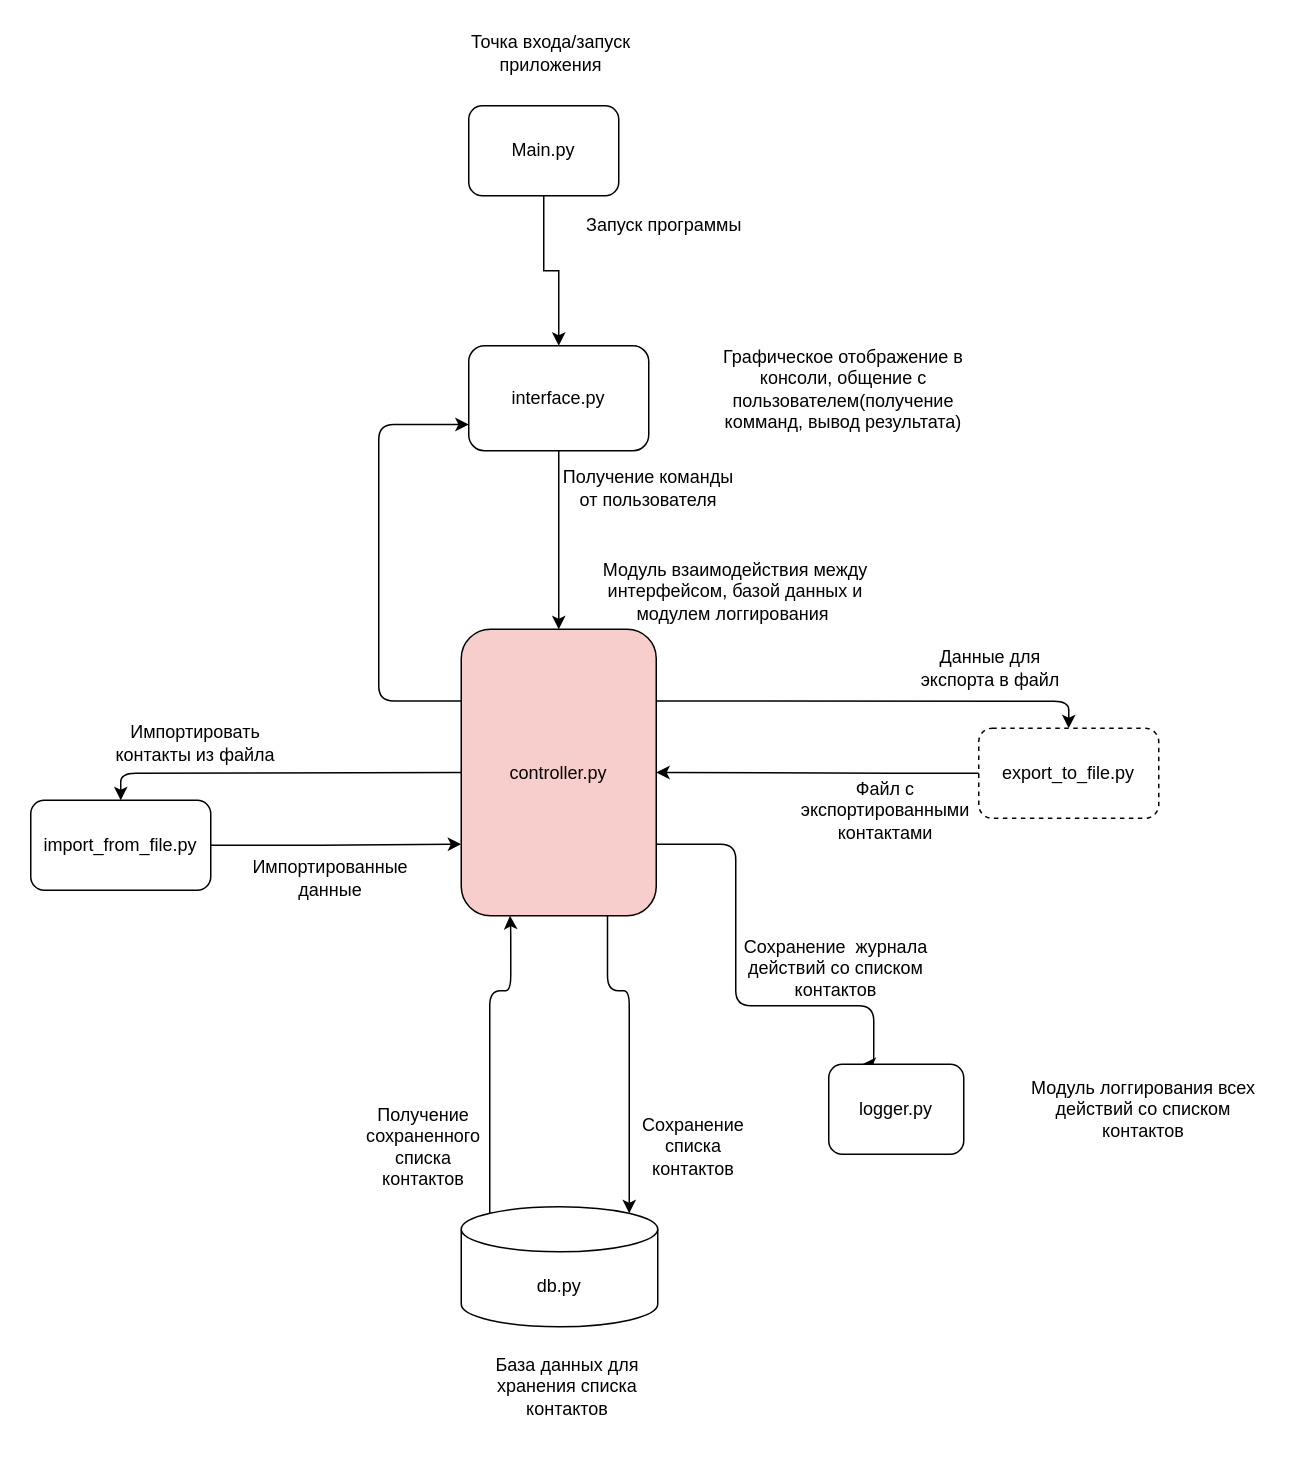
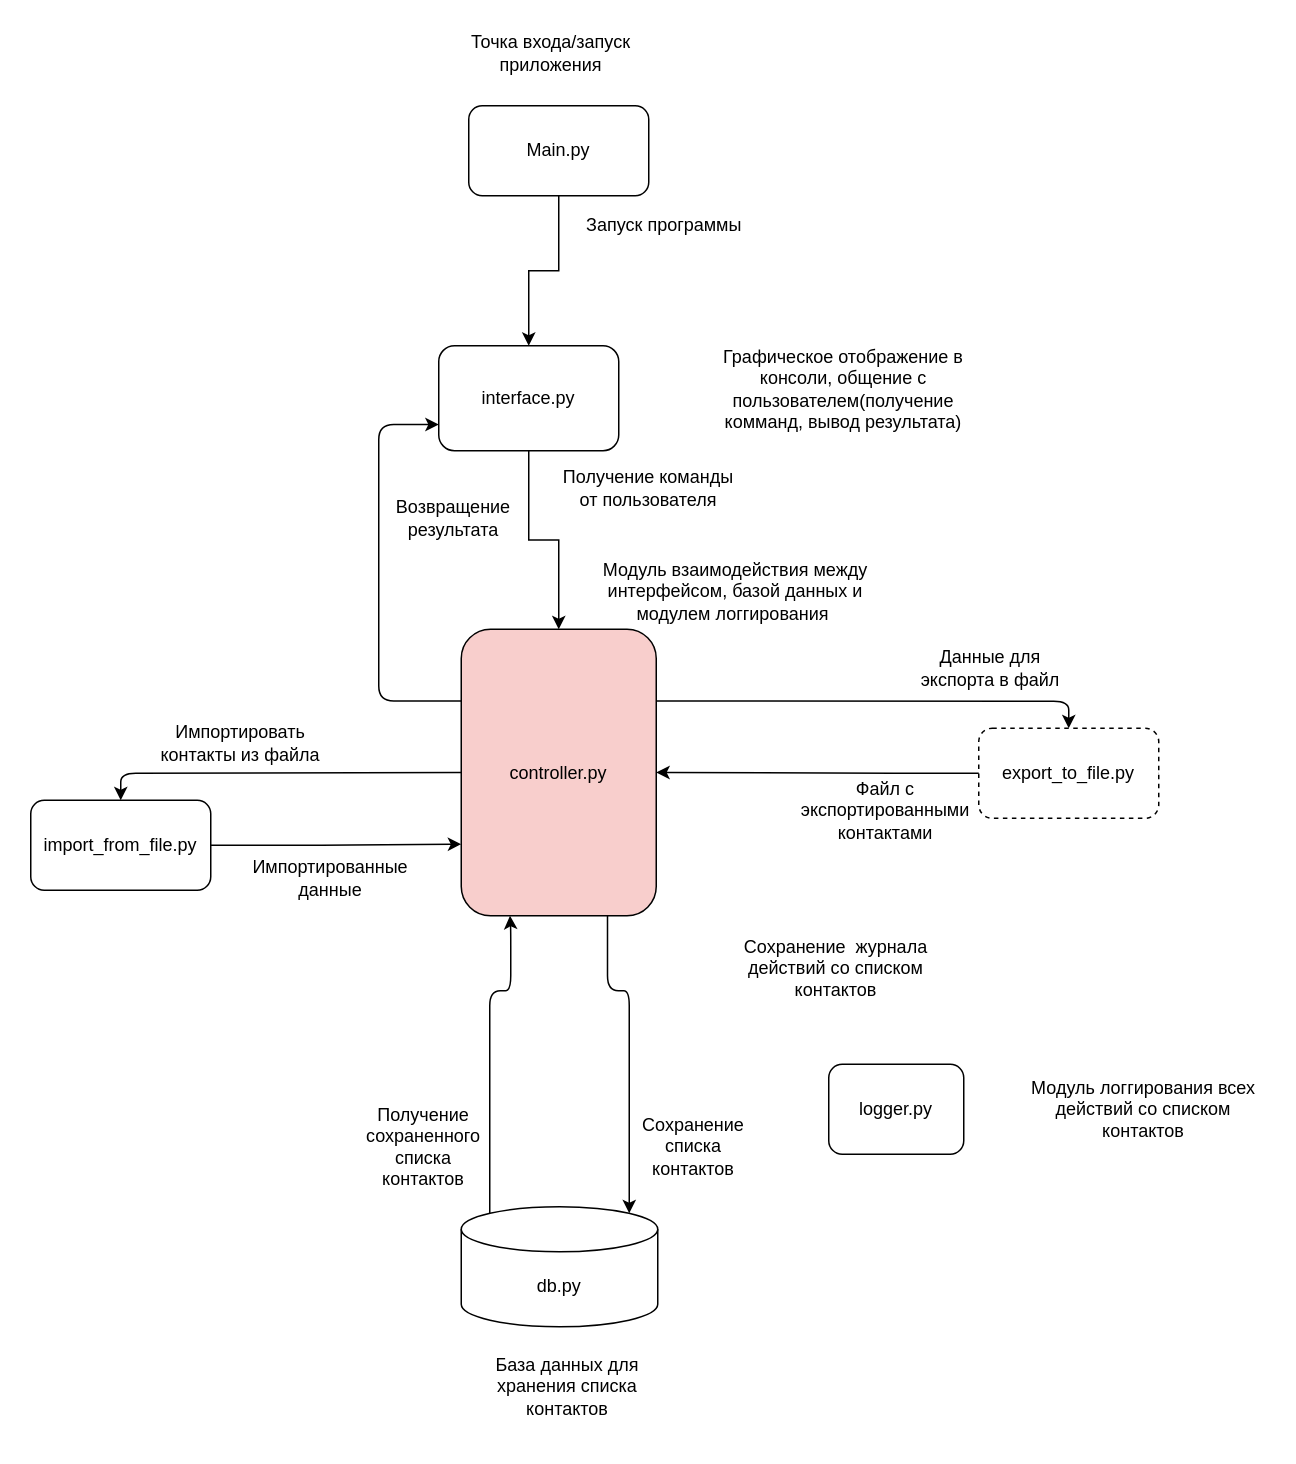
(544, 151) -> (559, 151)
(559, 398) -> (529, 398)
none -> (454, 518)
(196, 743) -> (241, 743)
(736, 978) -> none
